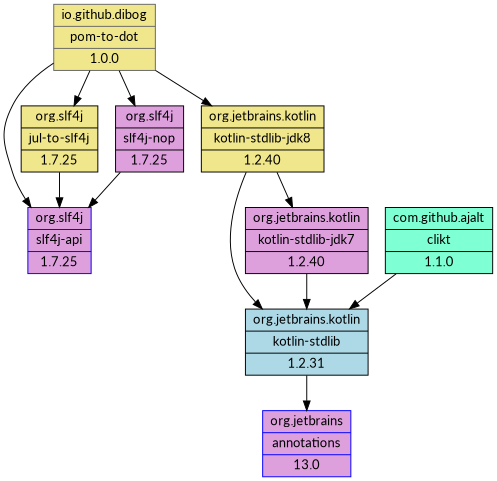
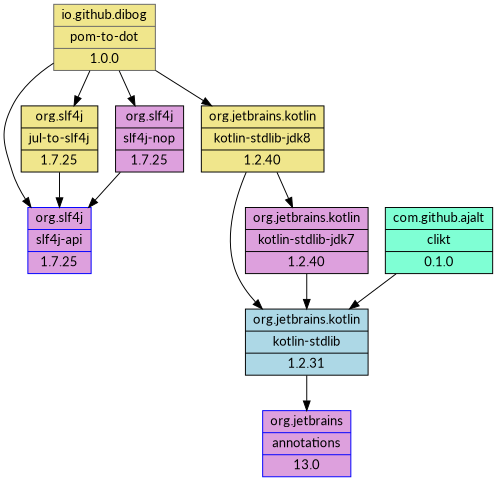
(439, 262) -> (439, 262)
